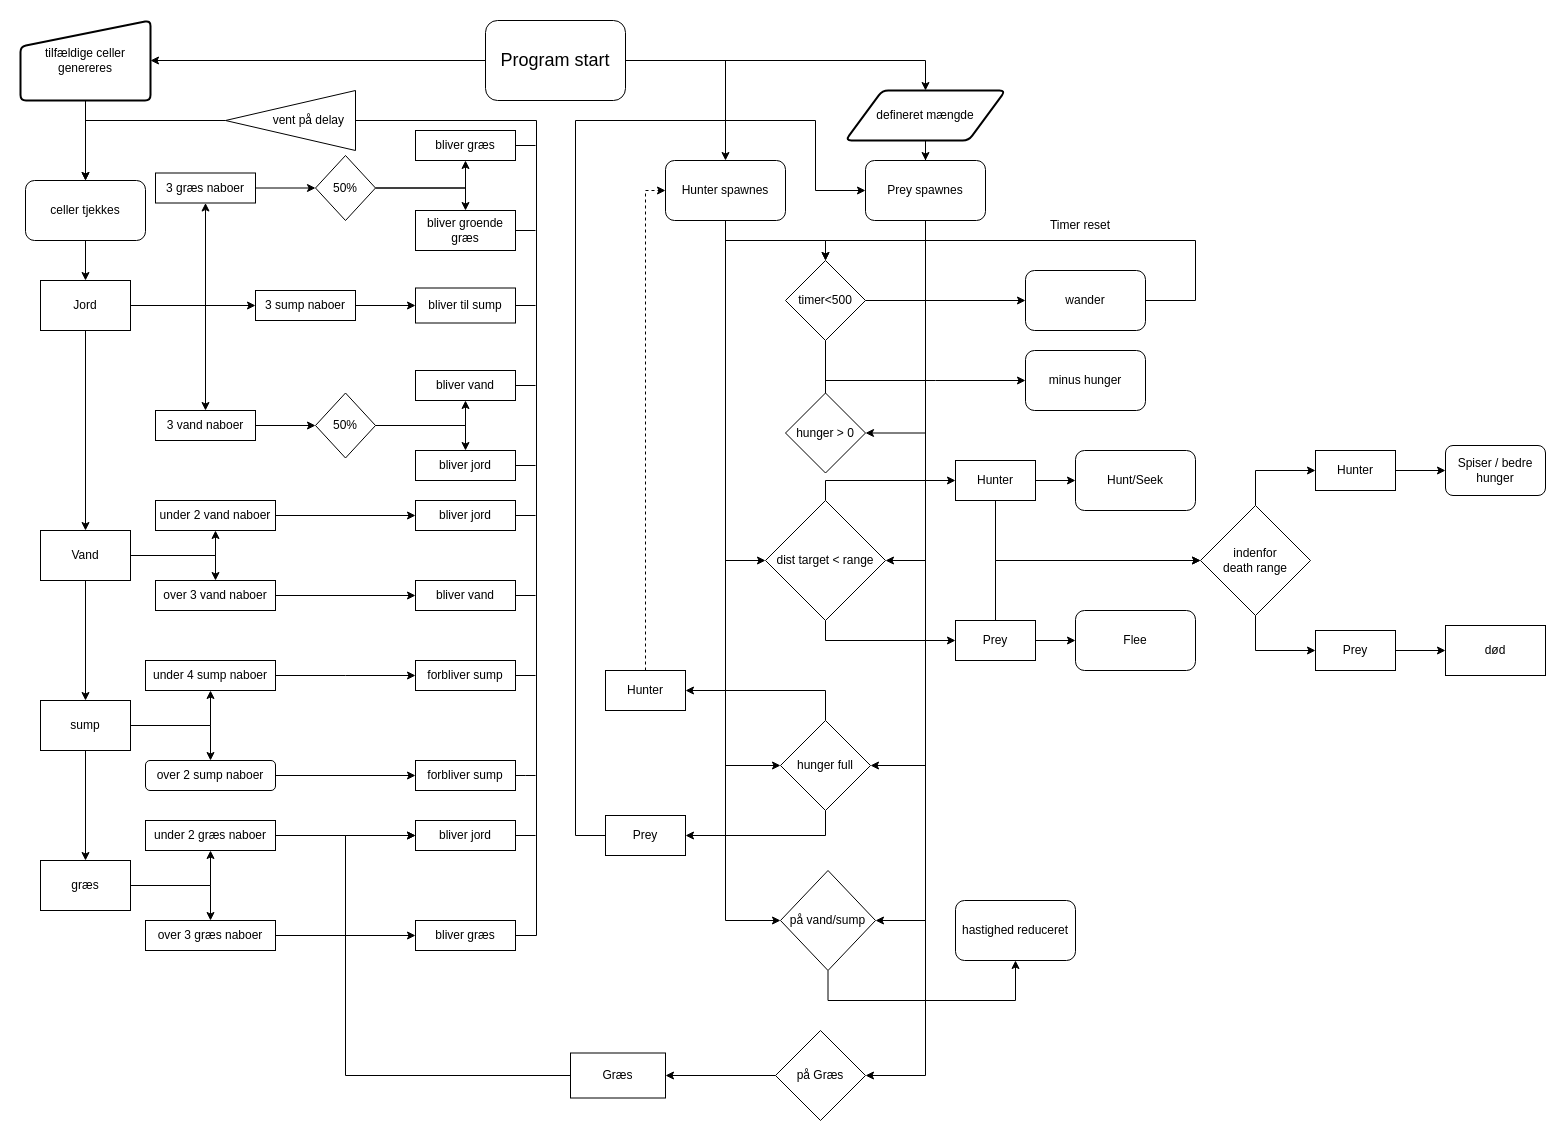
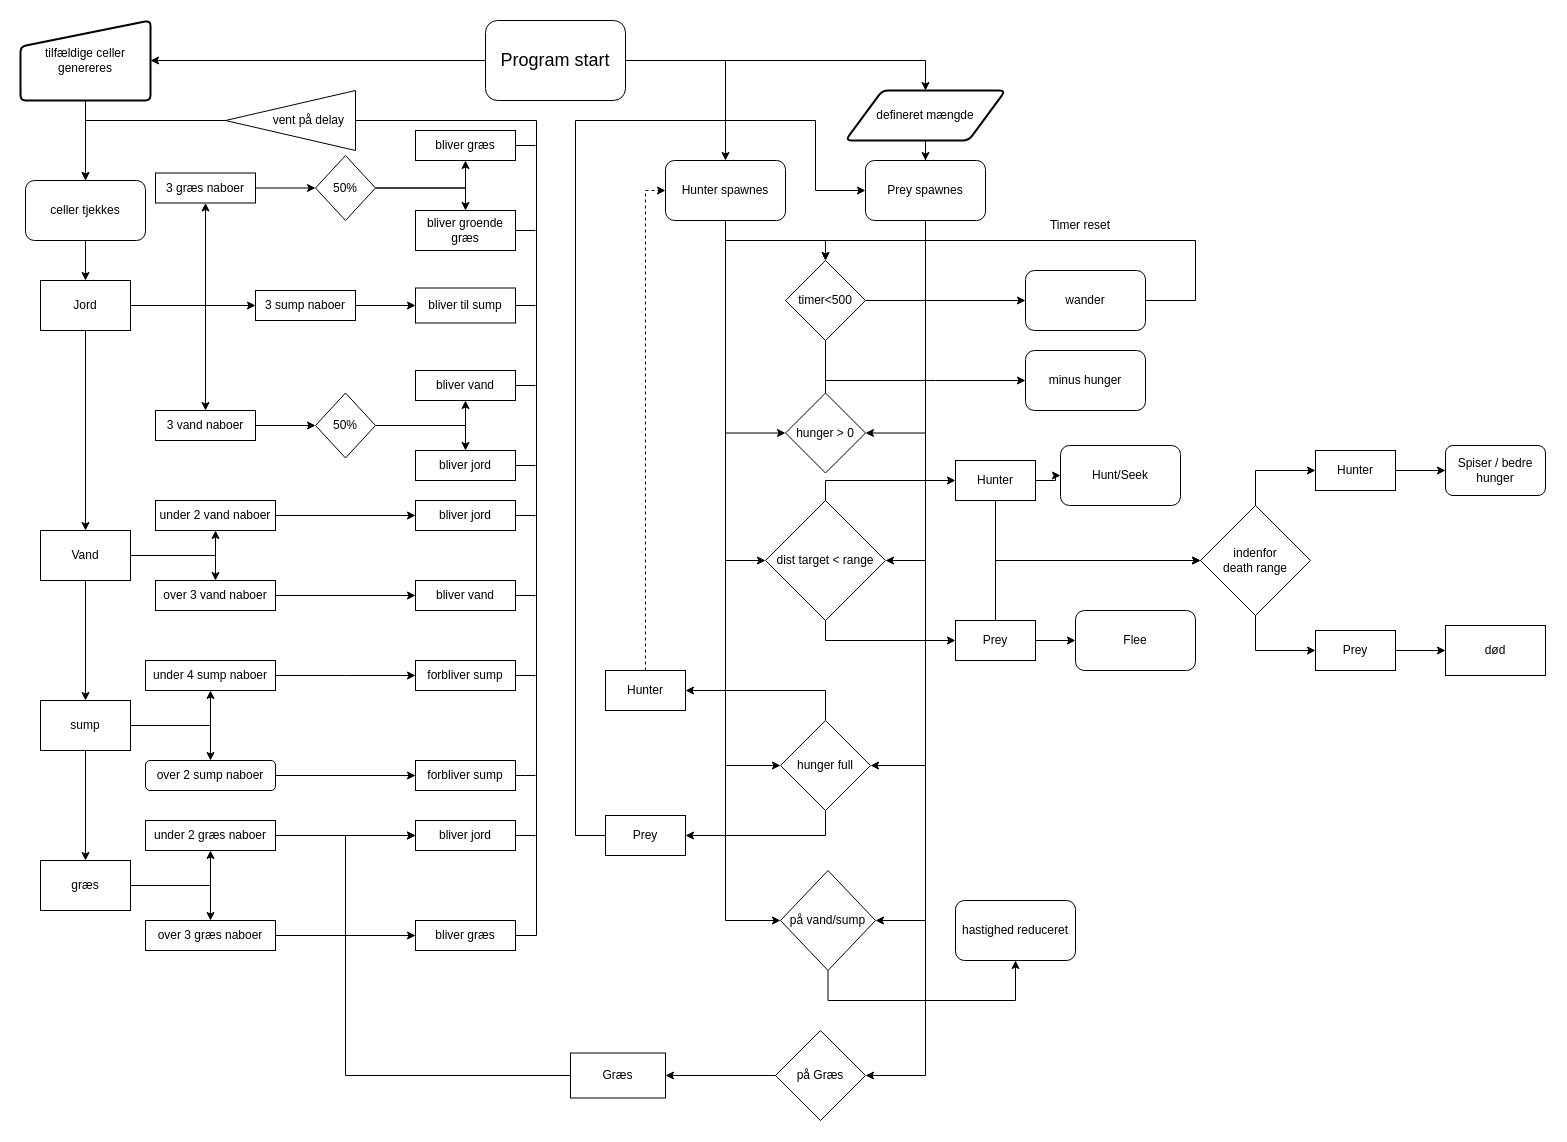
none -> (753, 433)
(1136, 481) -> (1121, 476)
